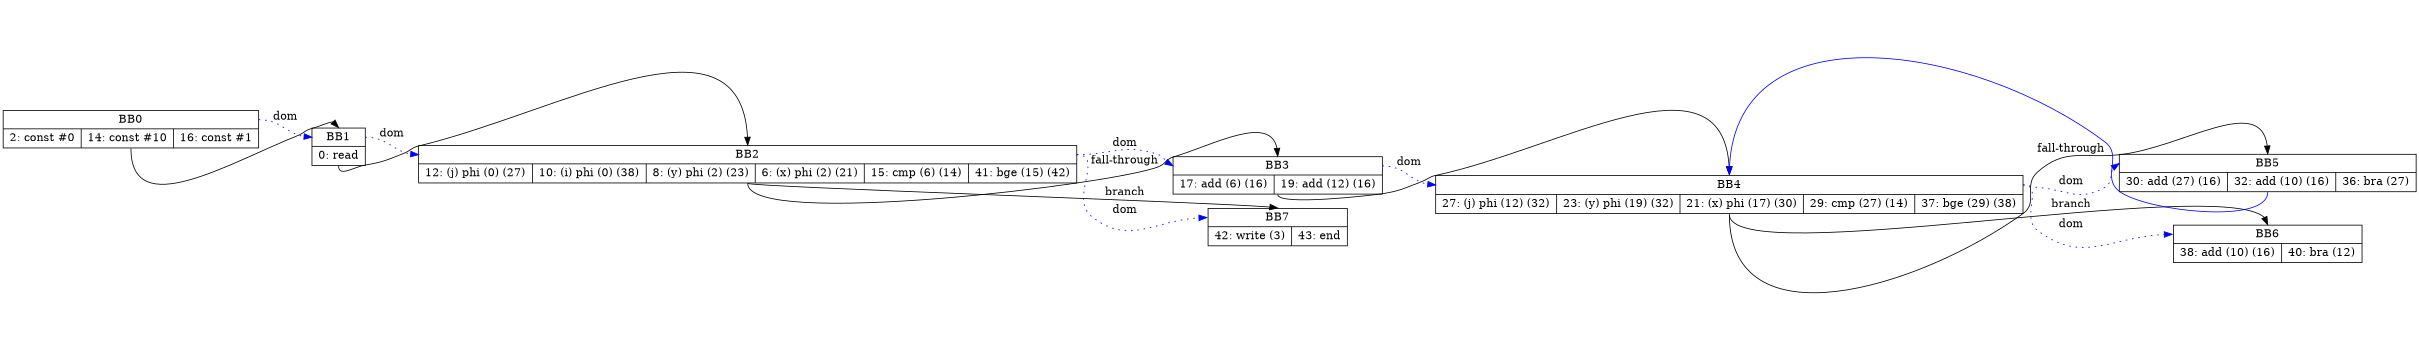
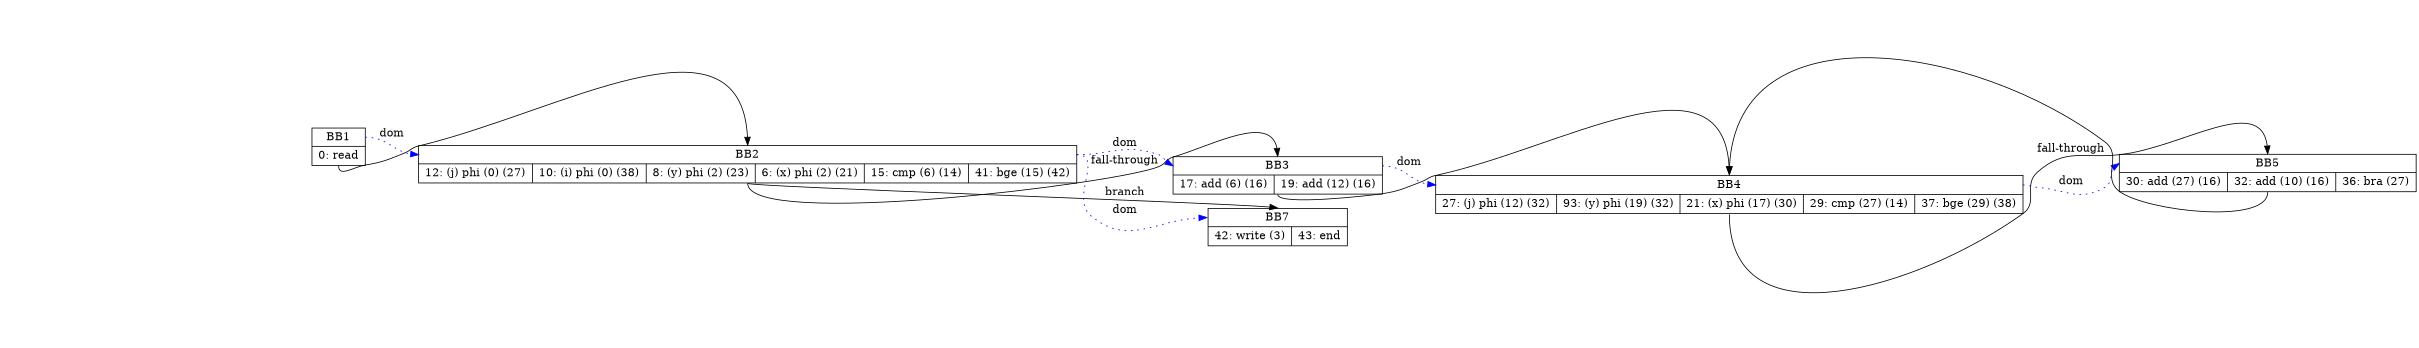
(2000, 86) -> (2000, 86)
(131, 129) -> none
(1618, 204) -> (1618, 204)
(2268, 244) -> none
